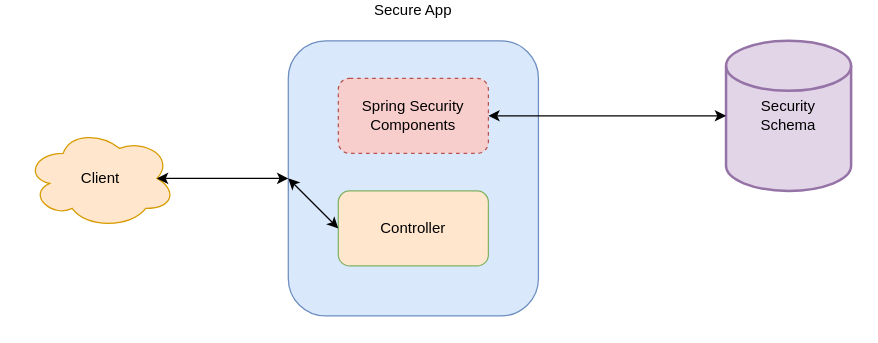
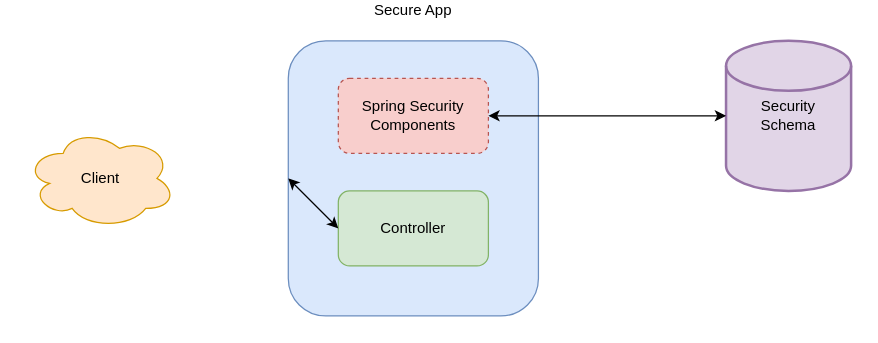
(222, 178) -> none
(413, 228) -> (413, 228)
